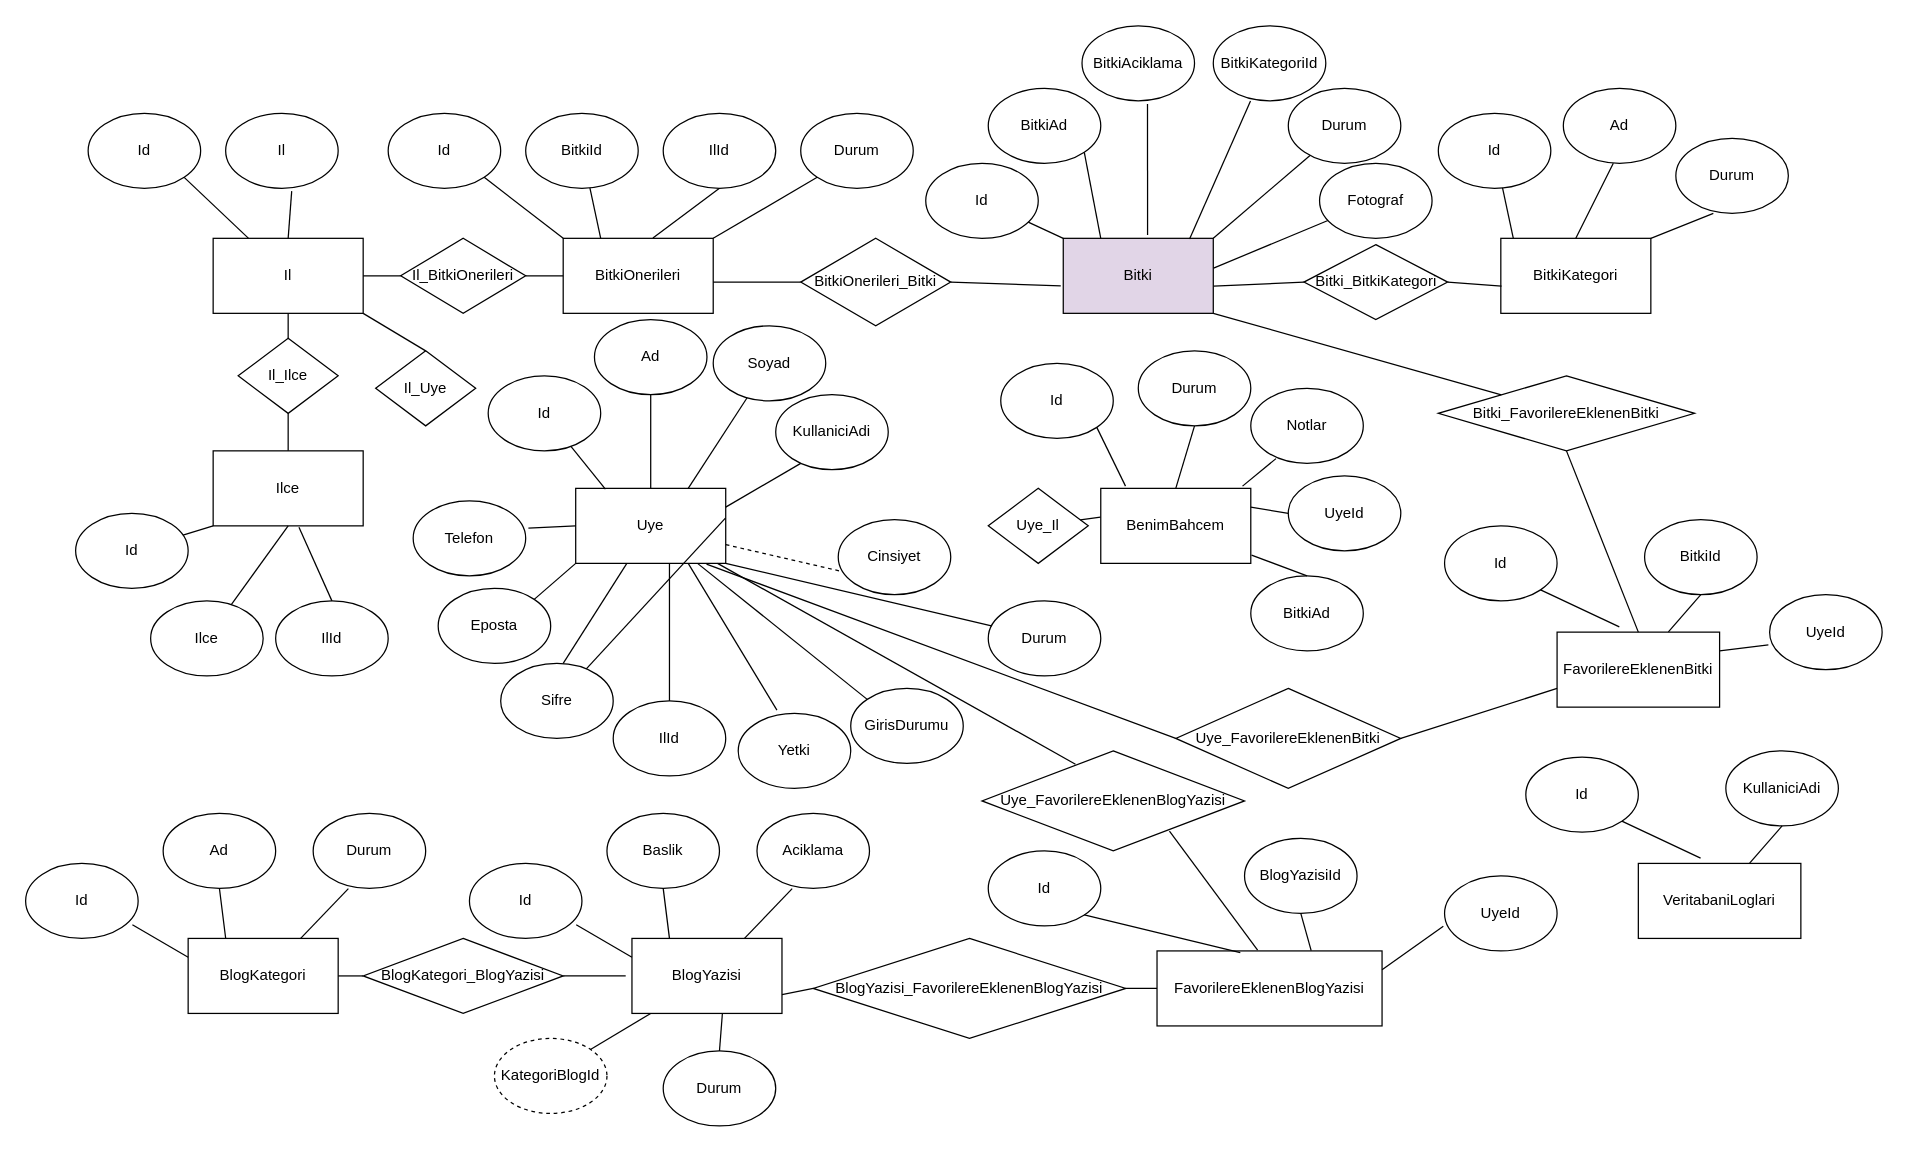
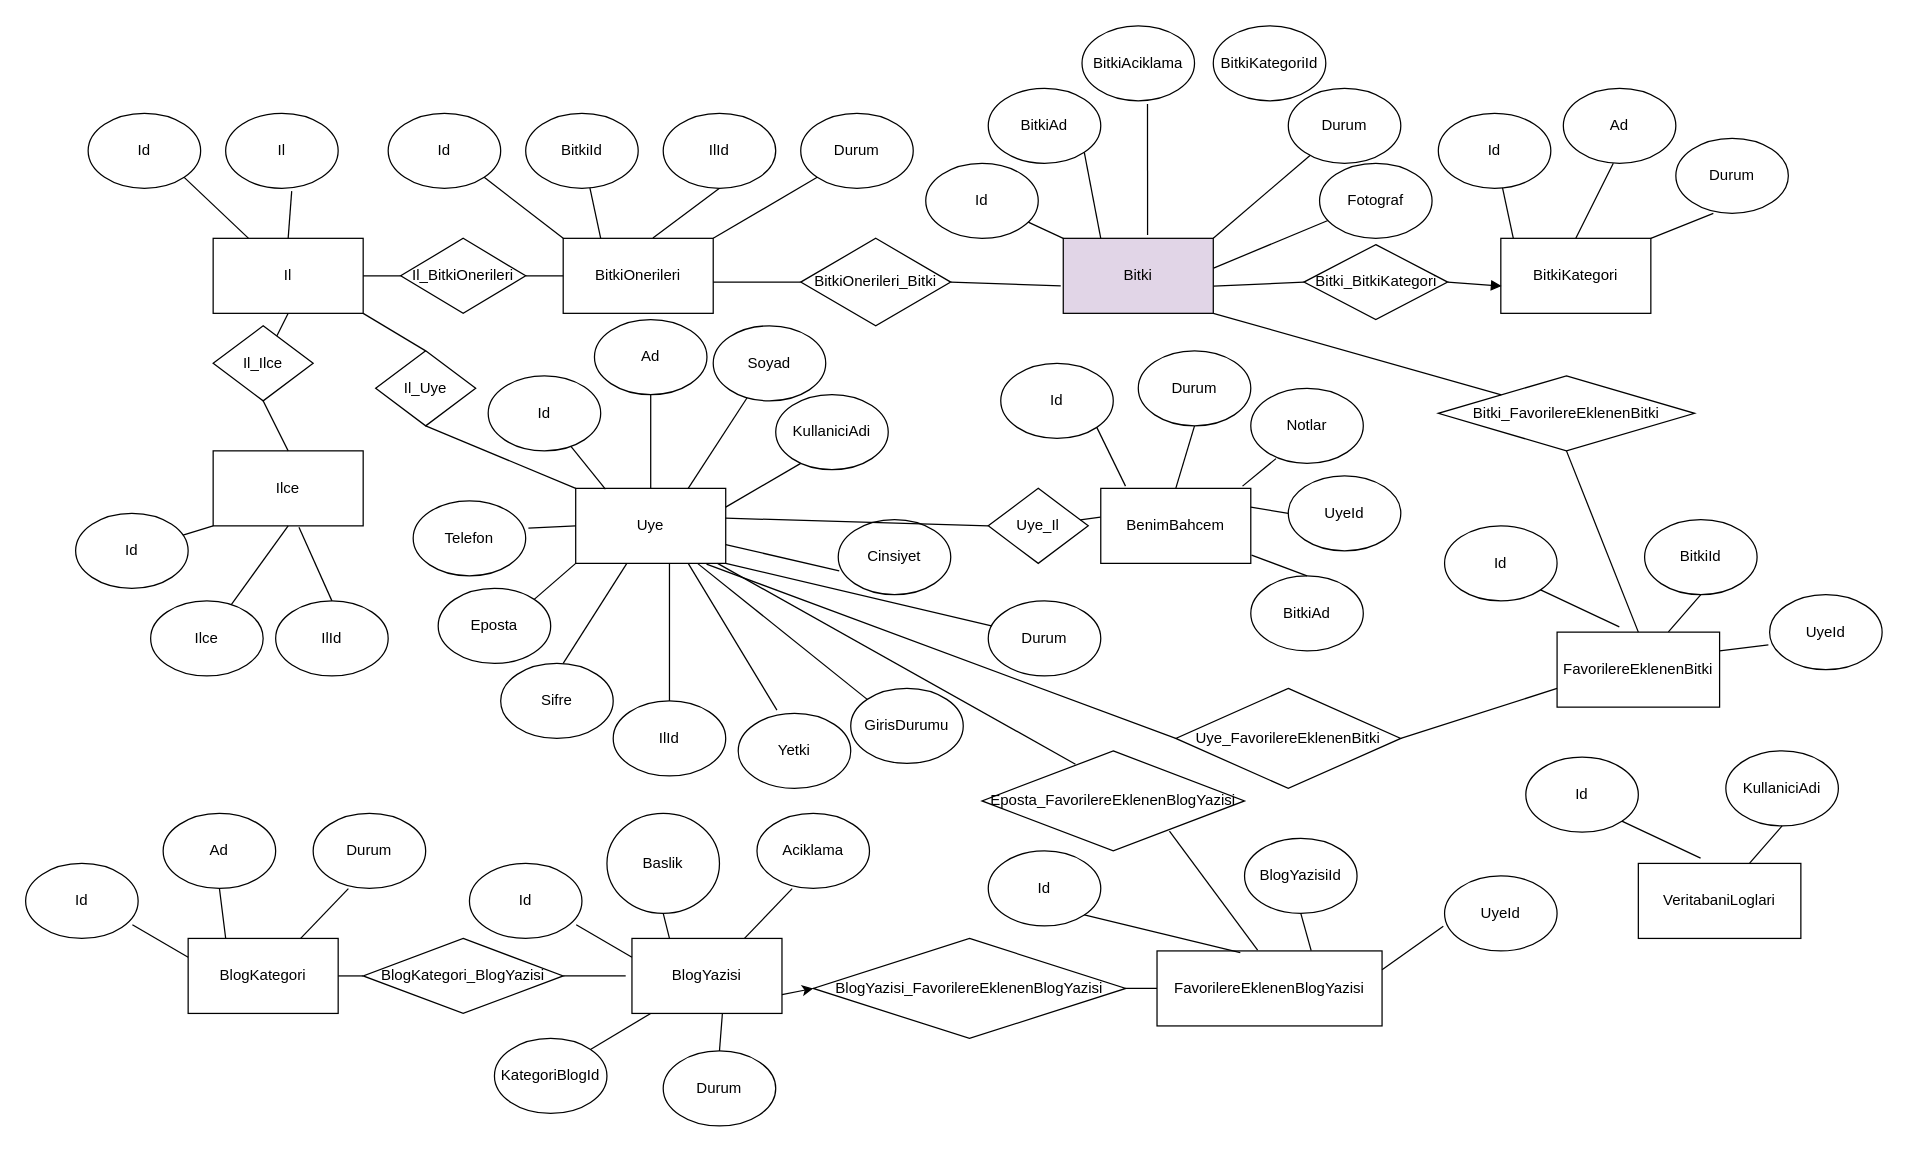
(1220, 170) -> none
(1494, 285) -> (1490, 285)
(288, 376) -> (263, 363)
none -> (501, 457)
(781, 557) -> (781, 557)
(656, 593) -> (857, 522)
(1113, 801) -> (1113, 801)
(663, 851) -> (663, 863)
(807, 989) -> (803, 990)
(551, 1076) -> (551, 1076)
